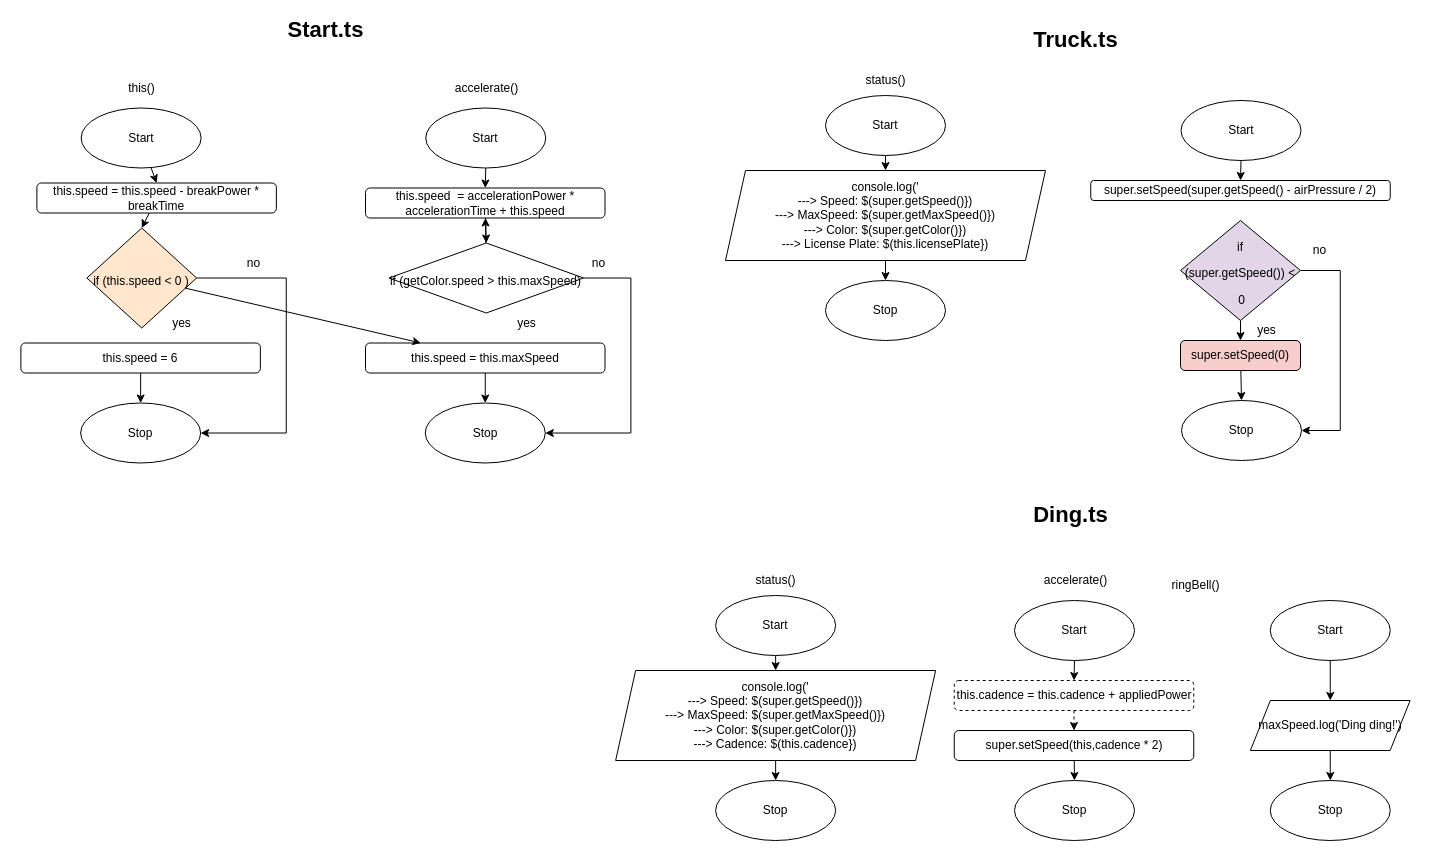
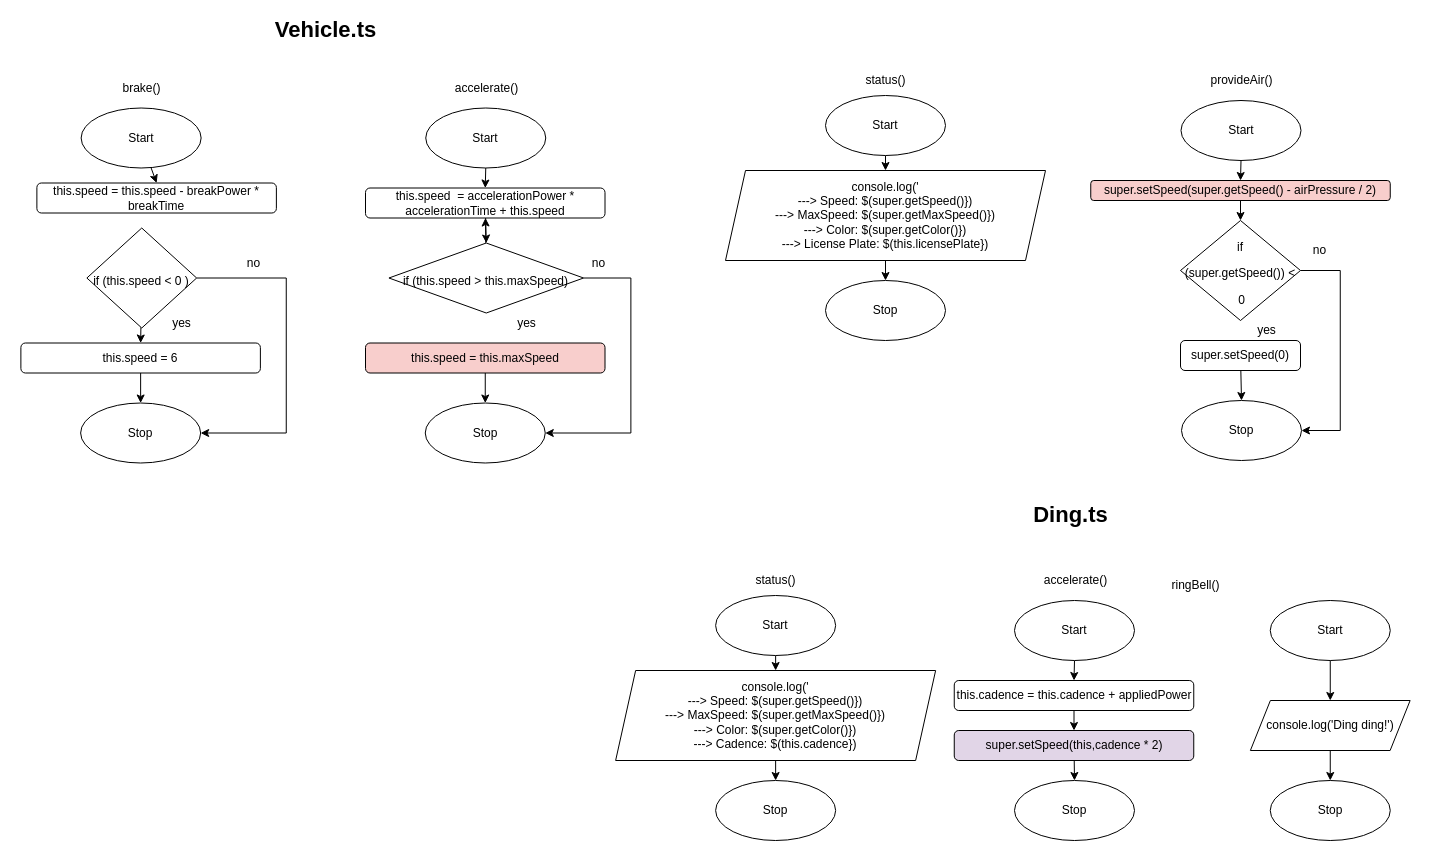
(326, 31) -> (326, 31)
(1075, 41) -> none
none -> (1242, 81)
(142, 89) -> (142, 89)
(1241, 191) -> (1241, 191)
none -> (1241, 207)
(147, 218) -> none
(1241, 271) -> (1241, 271)
(142, 278) -> (142, 278)
(486, 279) -> (486, 279)
(300, 315) -> (141, 331)
(1241, 327) -> none
(1241, 356) -> (1241, 356)
(485, 358) -> (485, 358)
(1074, 696) -> (1074, 696)
(1074, 717) -> (1074, 717)
(1331, 726) -> (1331, 726)
(1074, 746) -> (1074, 746)
